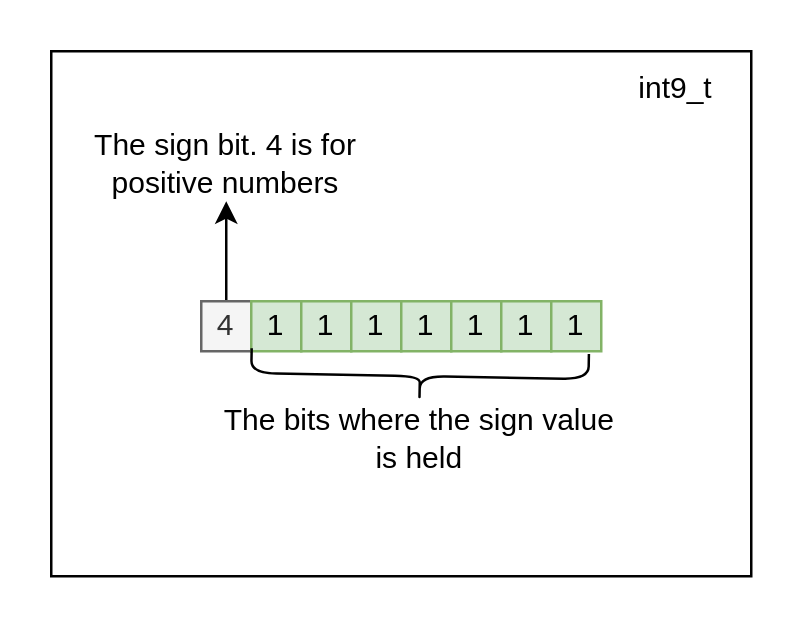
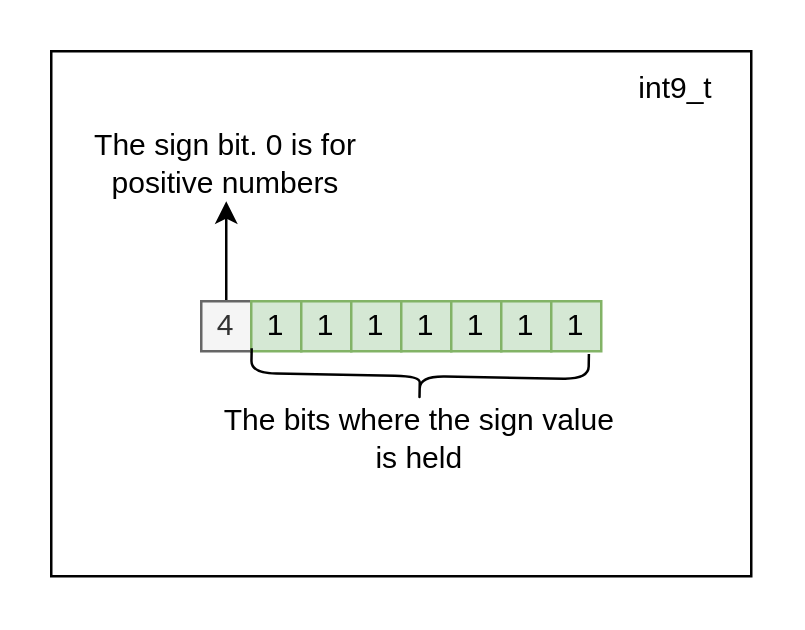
(226, 164) -> (226, 164)
